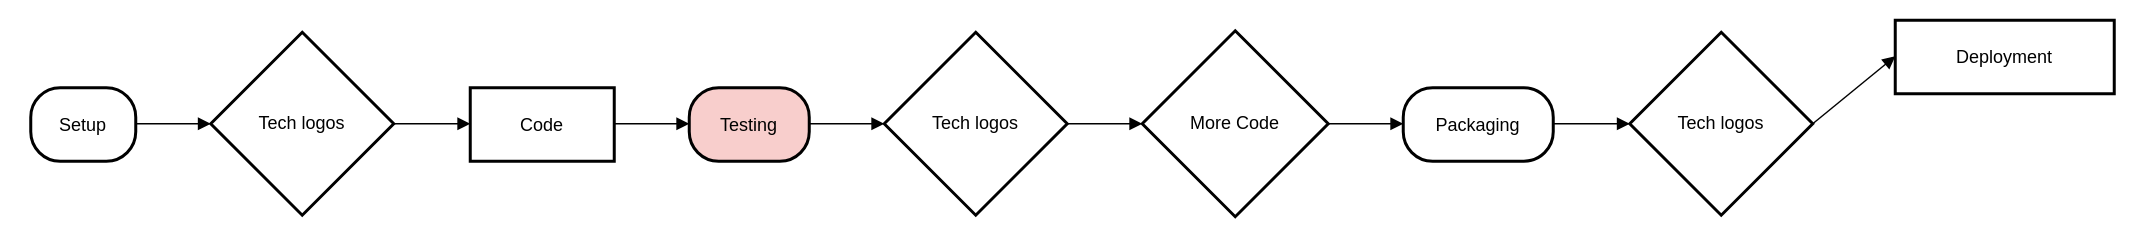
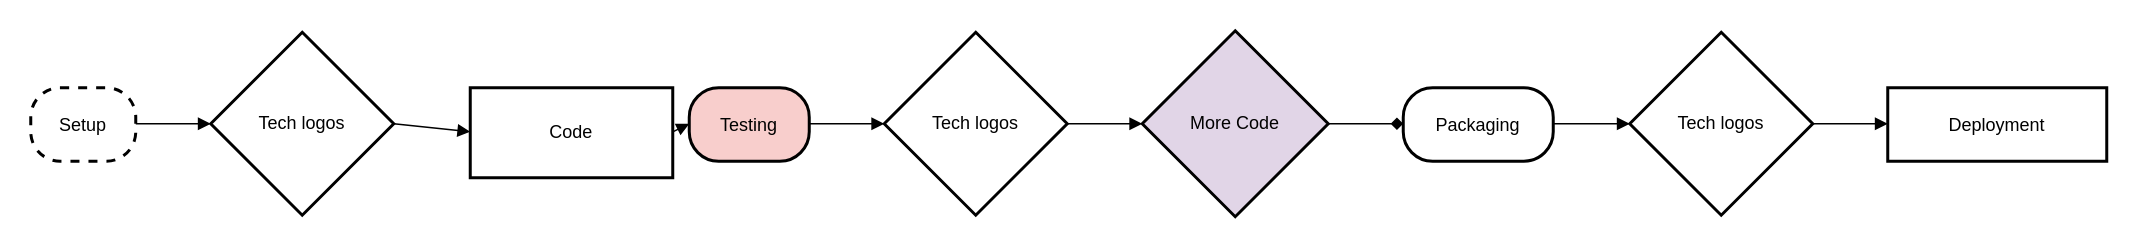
(2005, 57) -> (1997, 125)
(1235, 124) -> (1235, 124)
(1389, 124) -> (1390, 124)
(83, 125) -> (83, 125)
(542, 125) -> (572, 133)
